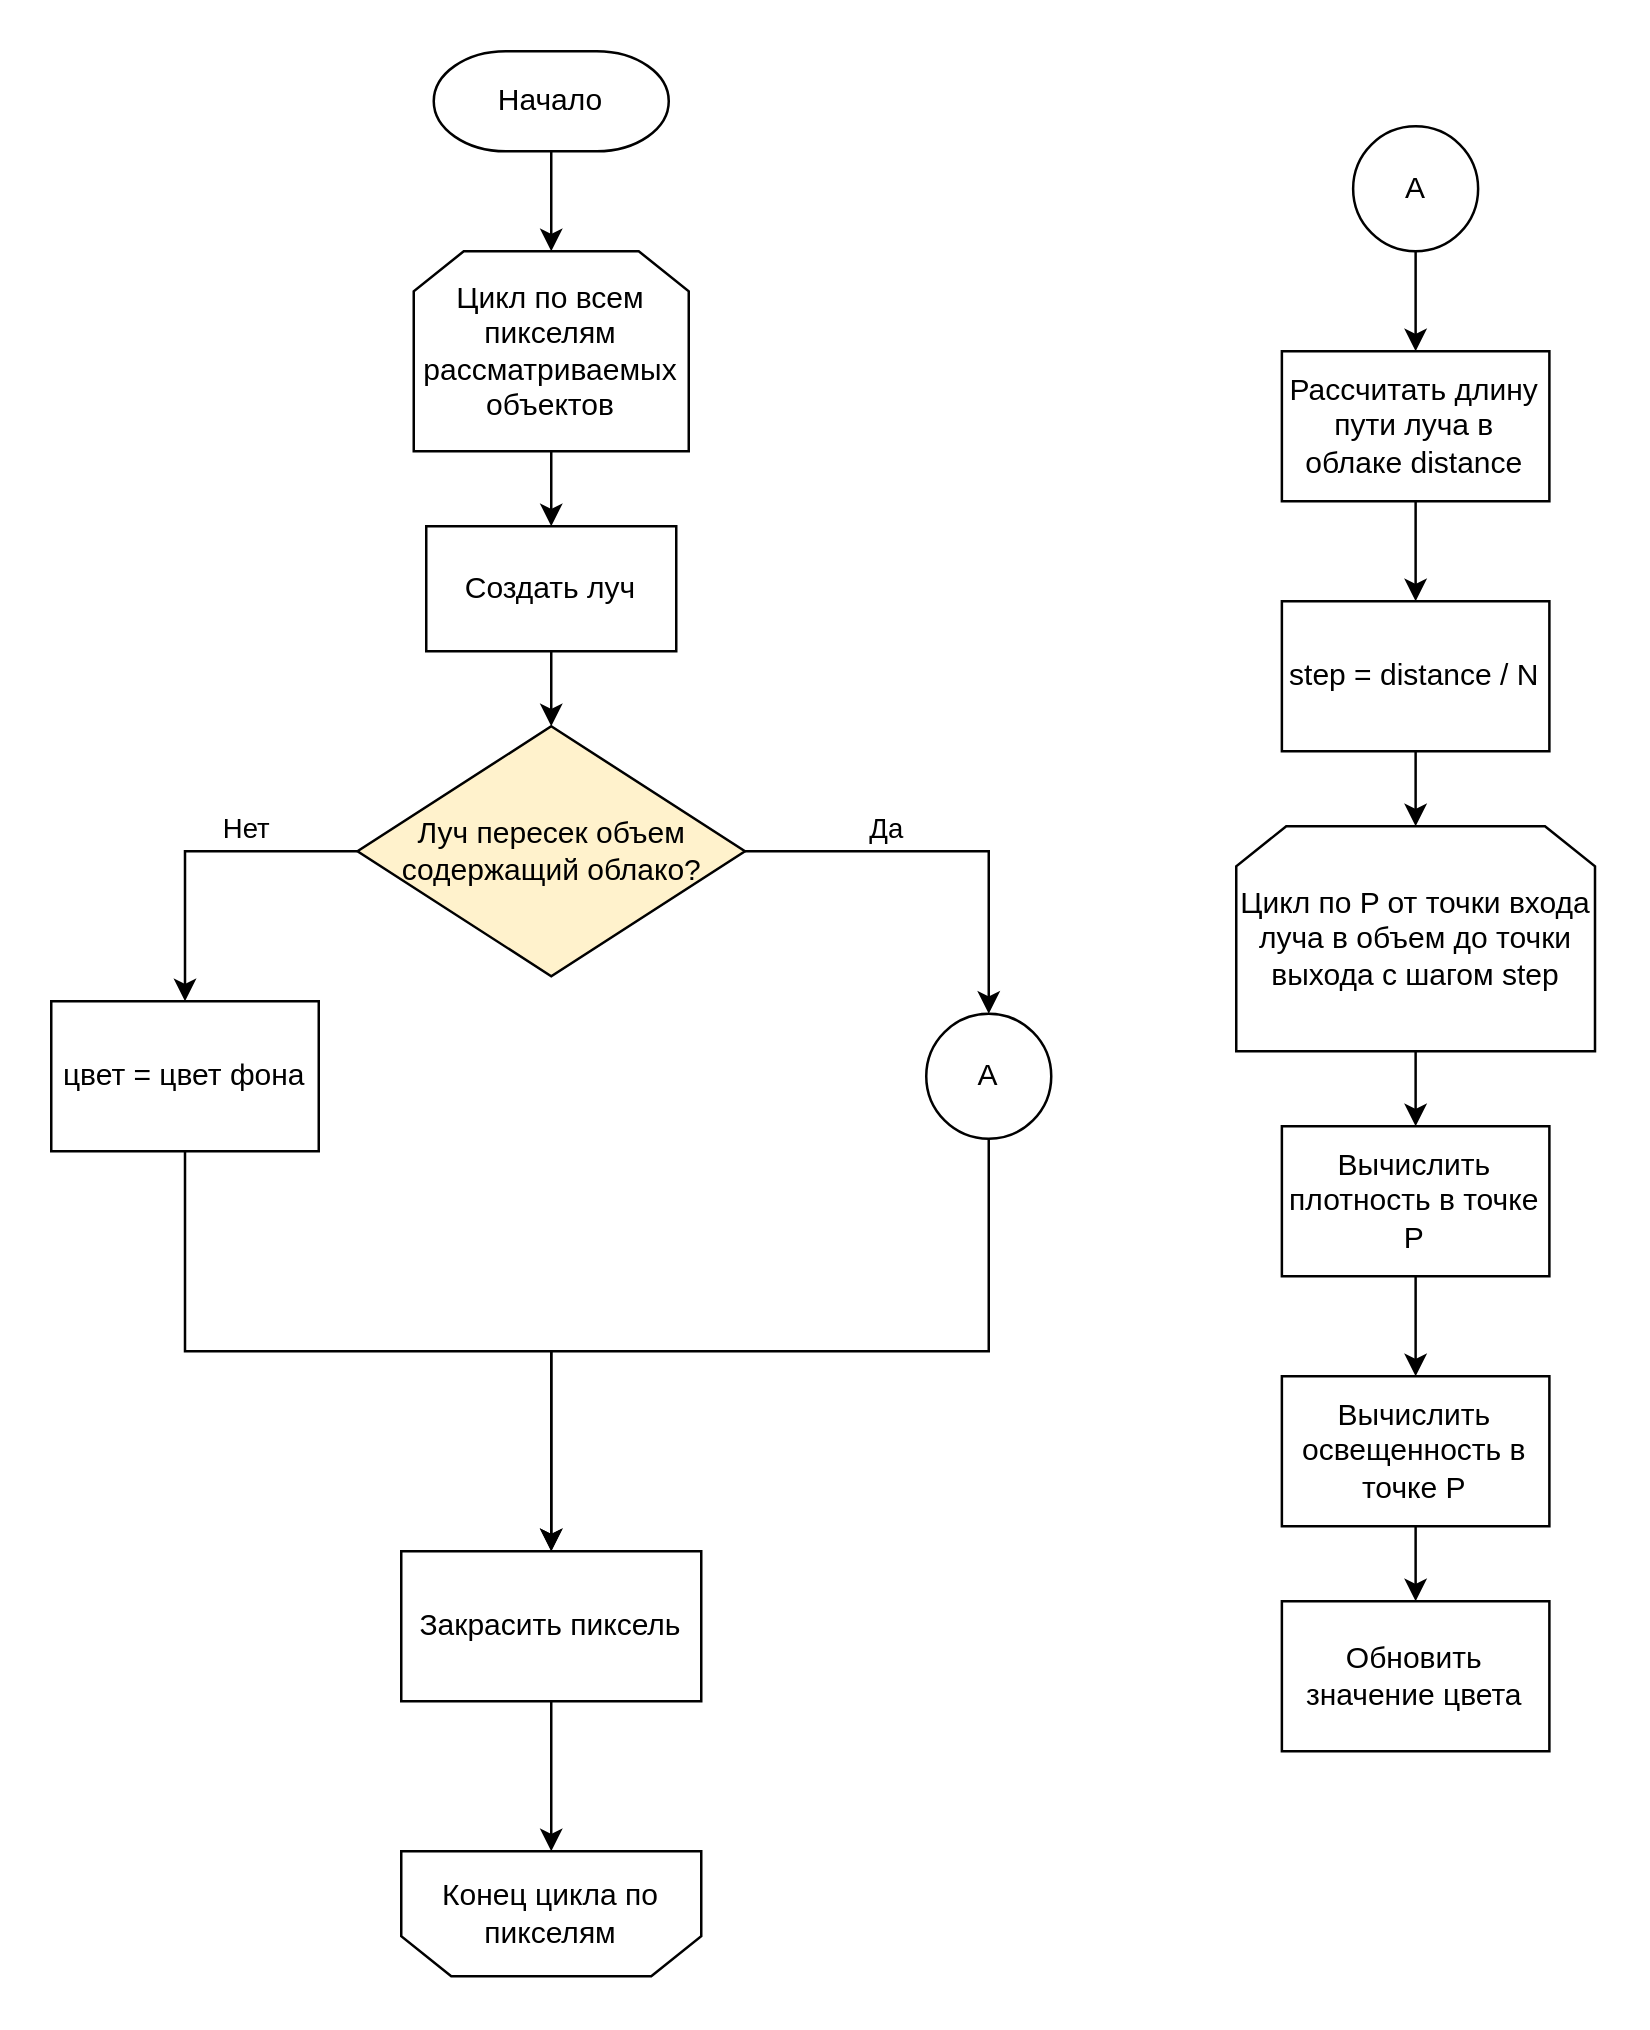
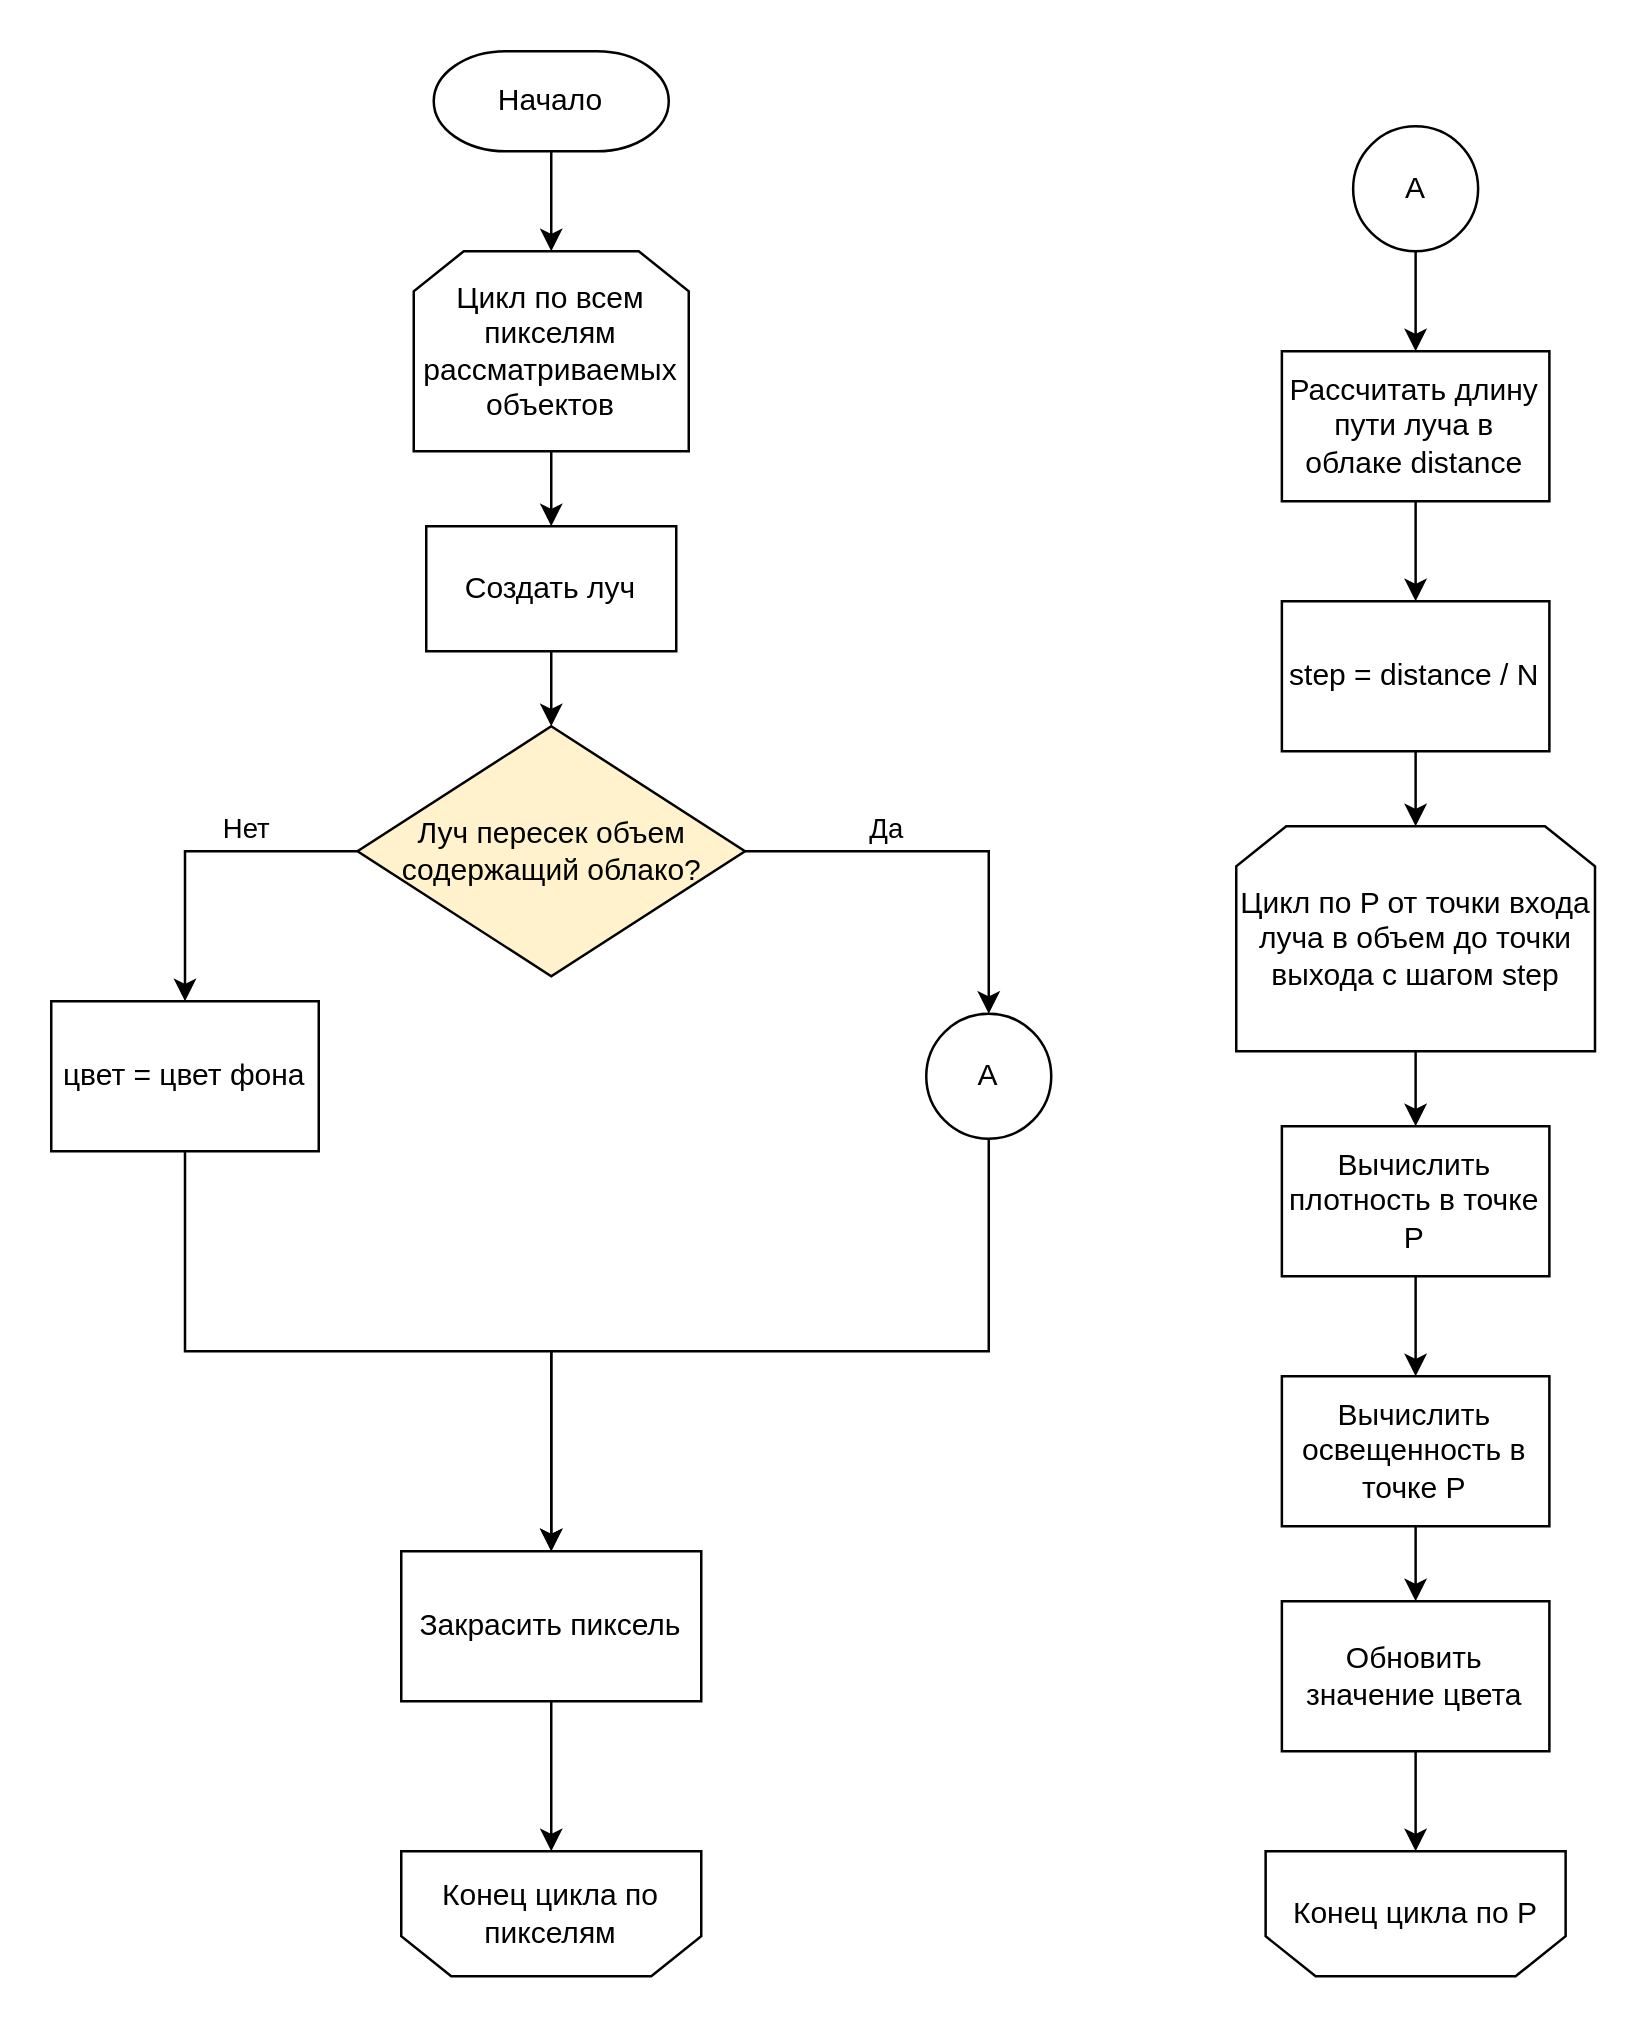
none -> (1416, 1793)
none -> (1416, 1914)
